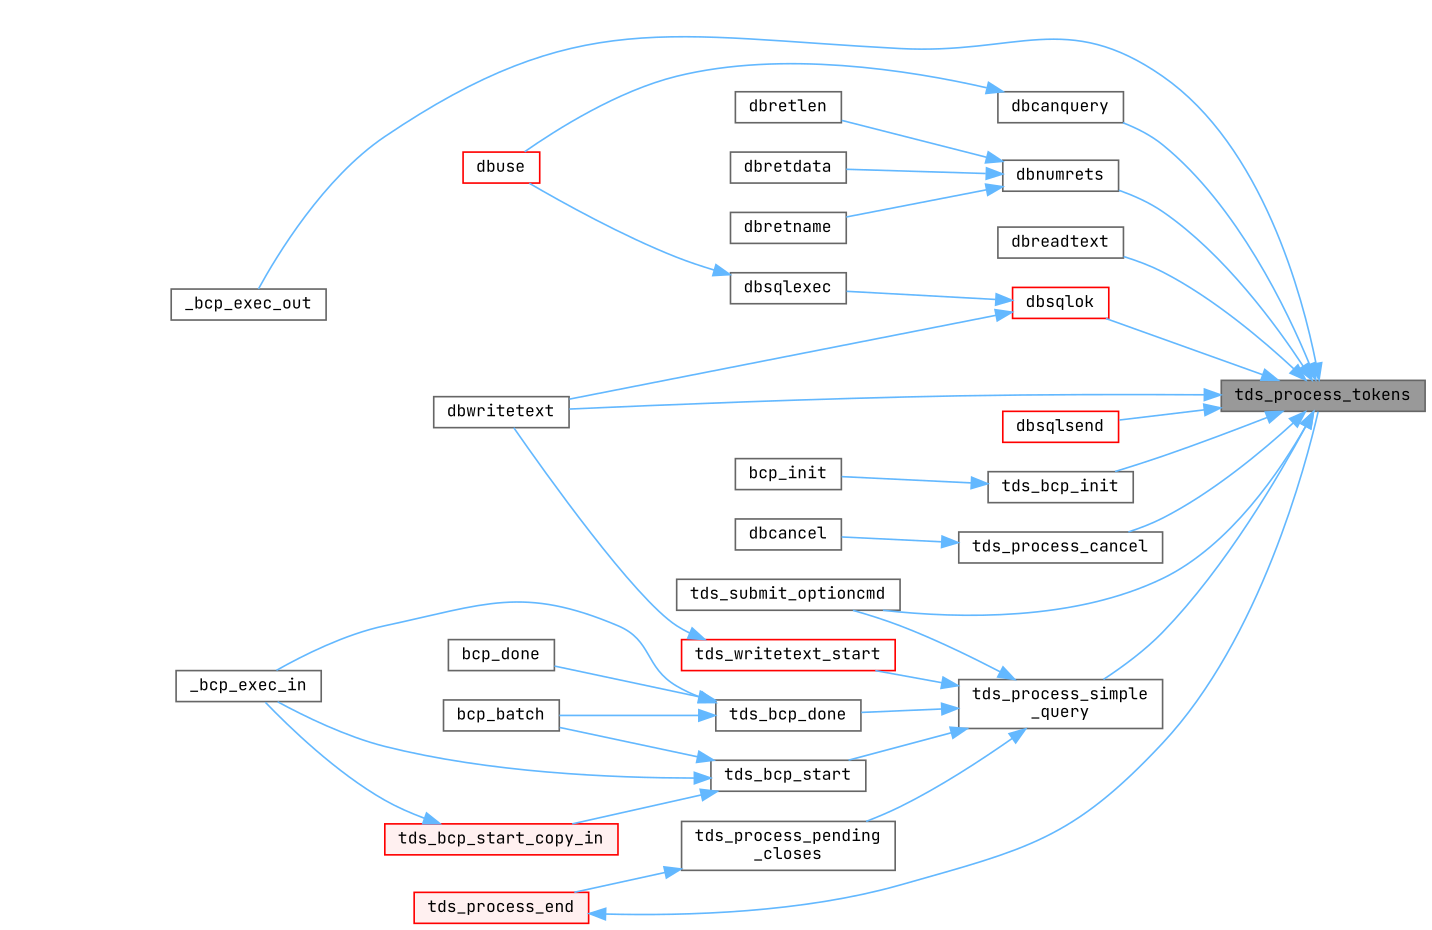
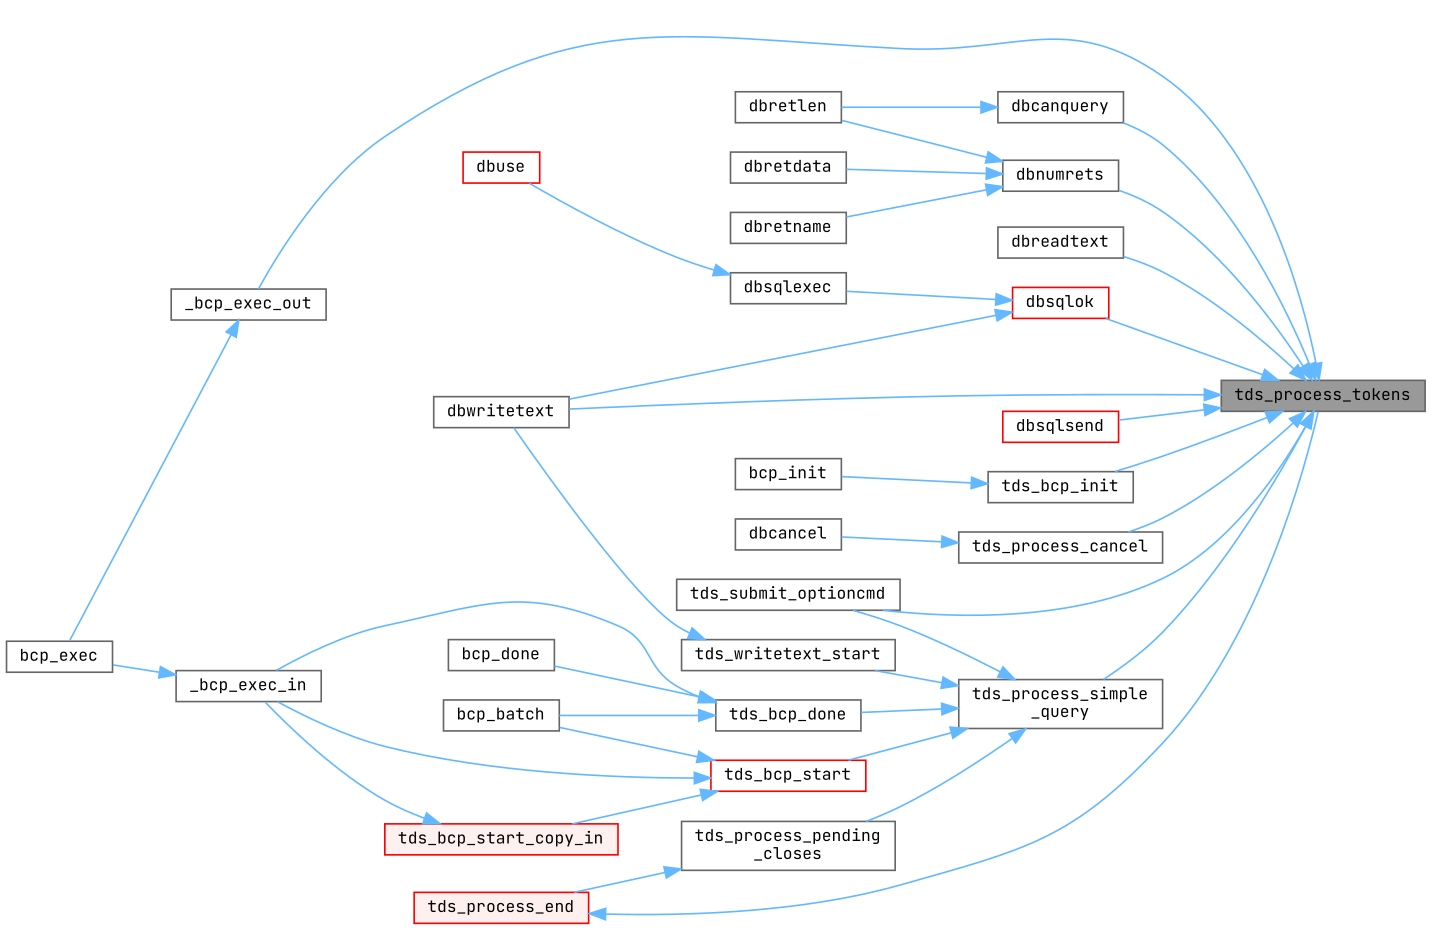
(747, 66) -> (911, 107)
(788, 655) -> (788, 655)
none -> (60, 657)
(788, 776) -> (788, 776)
